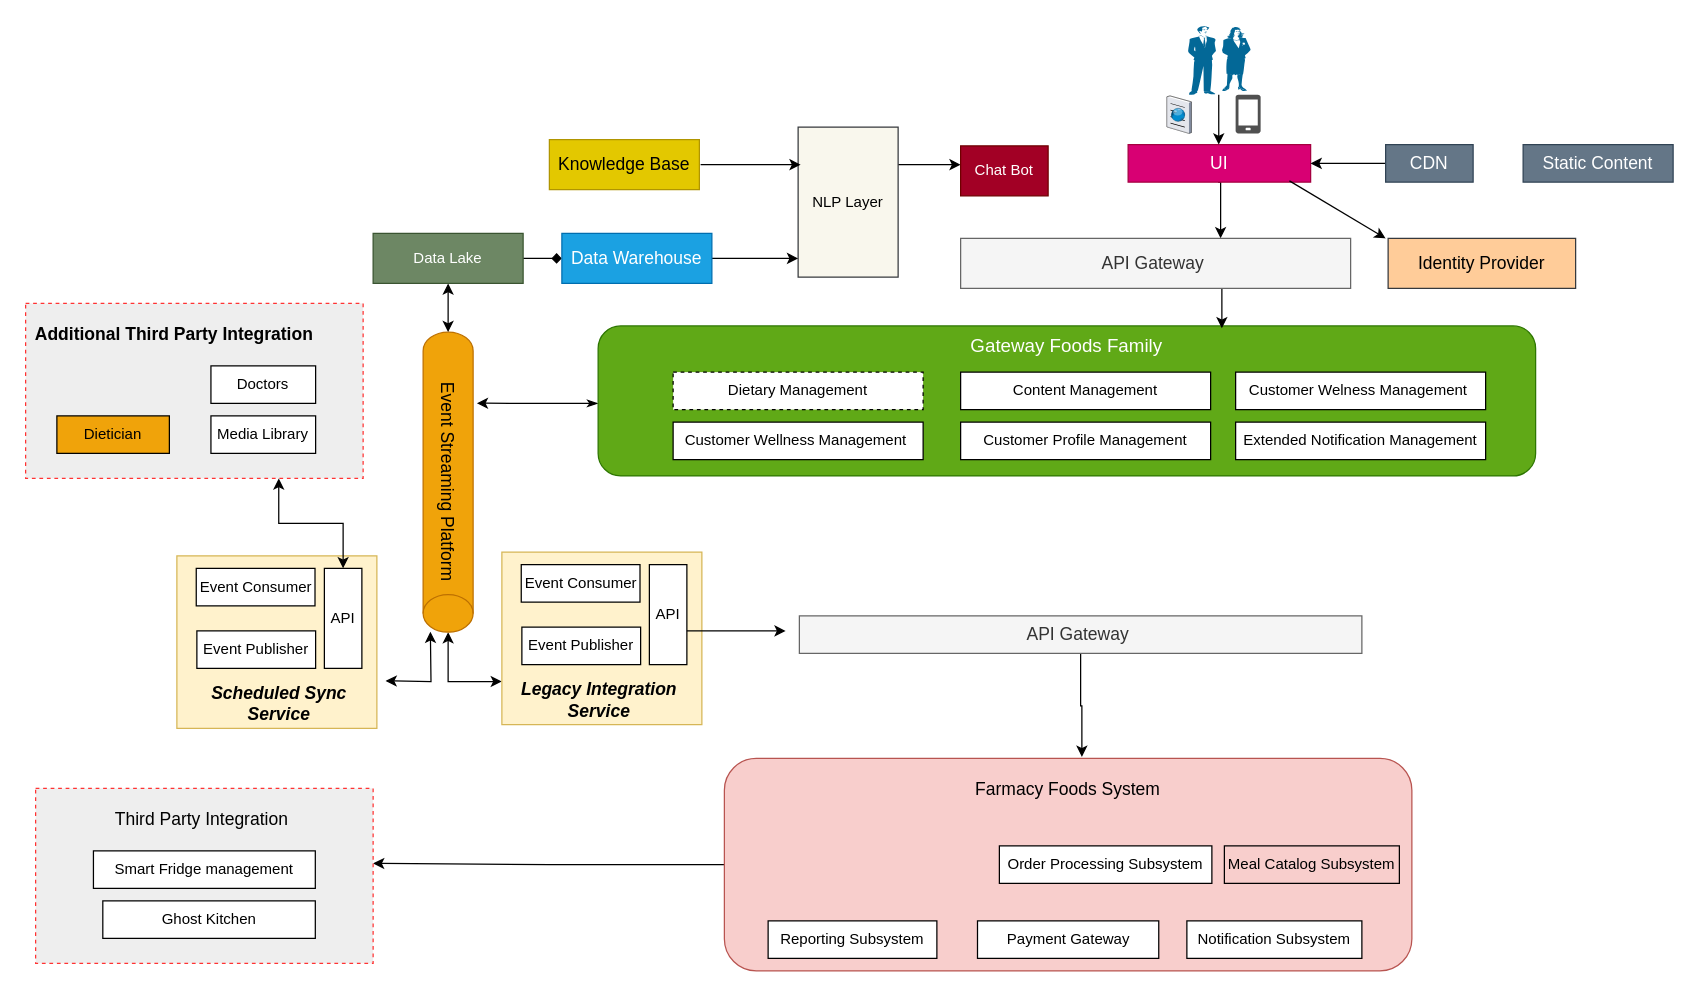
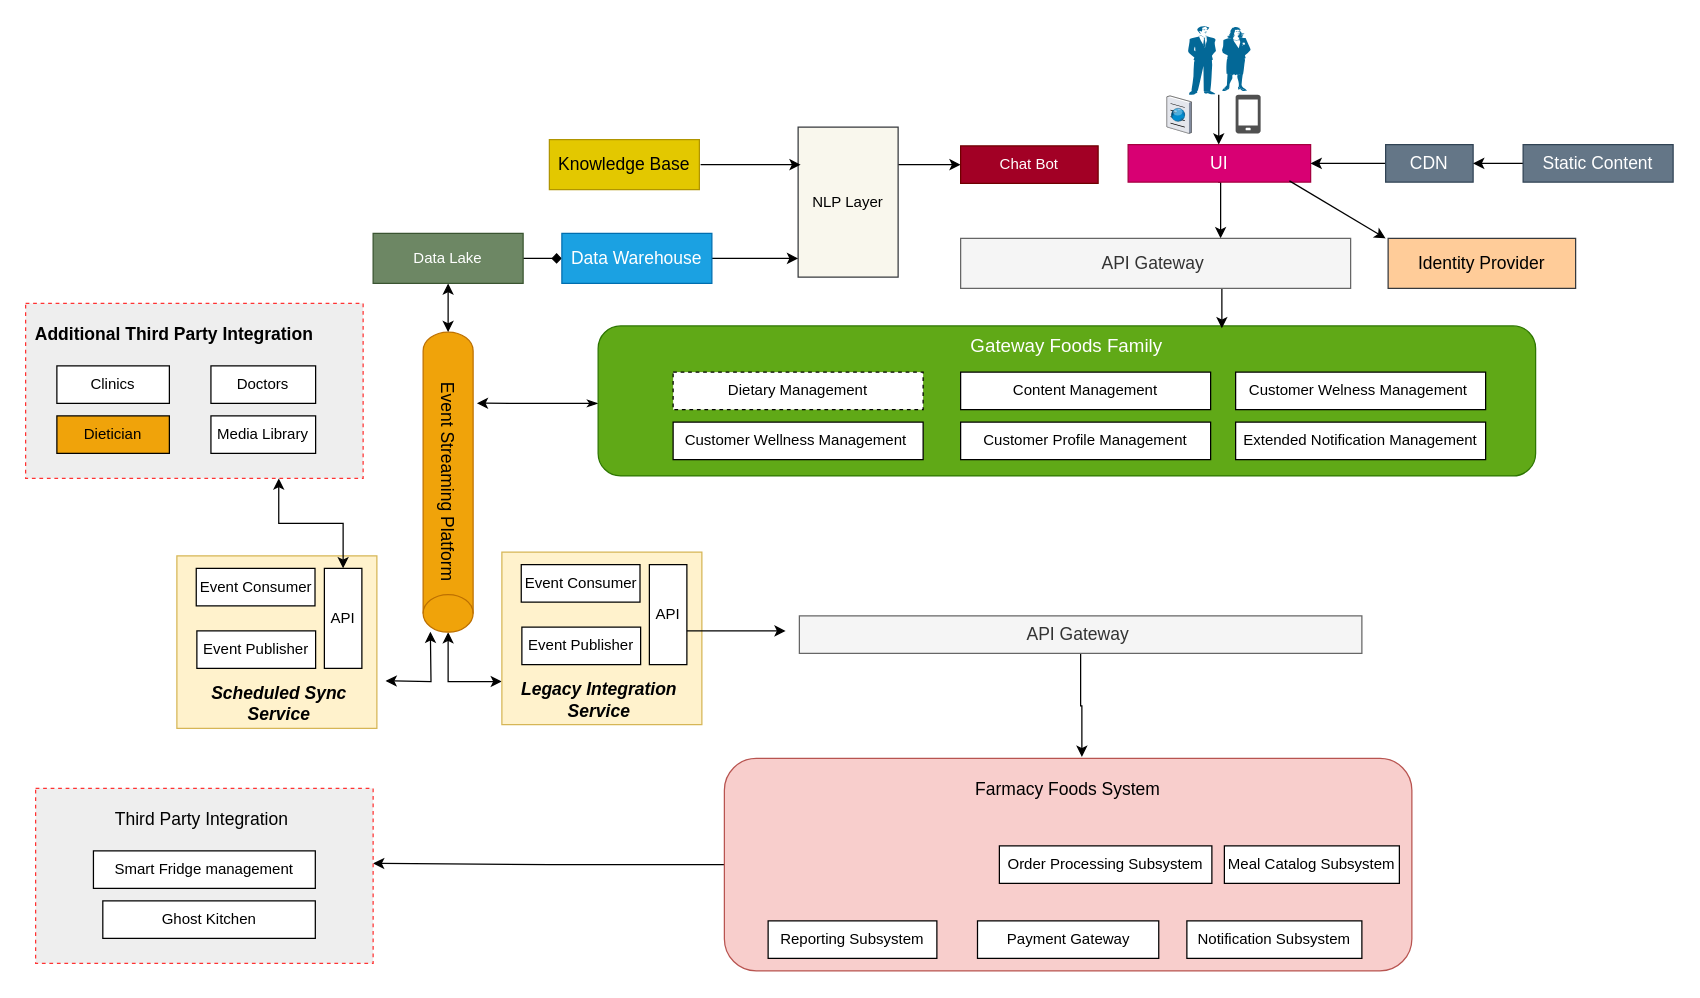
none -> (1502, 163)
(1004, 171) -> (1029, 164)
none -> (113, 384)
(1312, 864) -> (1312, 864)
